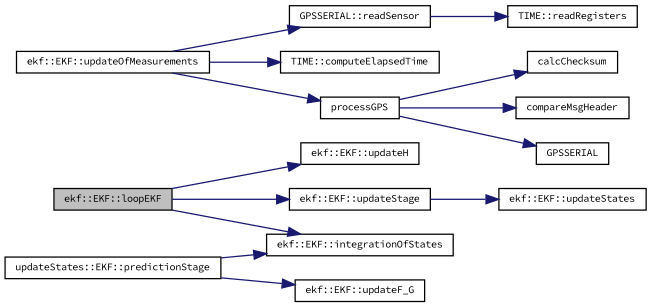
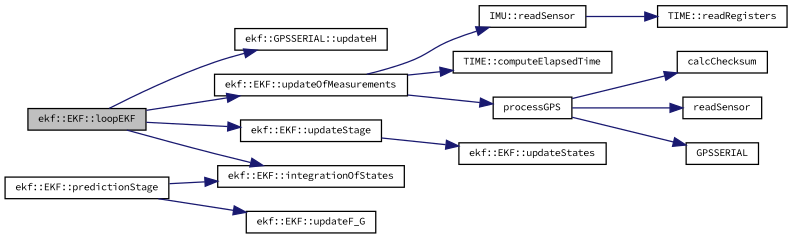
(360, 17) -> (533, 17)
none -> (187, 104)
(573, 108) -> (722, 108)
(360, 154) -> (311, 39)
(113, 268) -> (87, 188)
